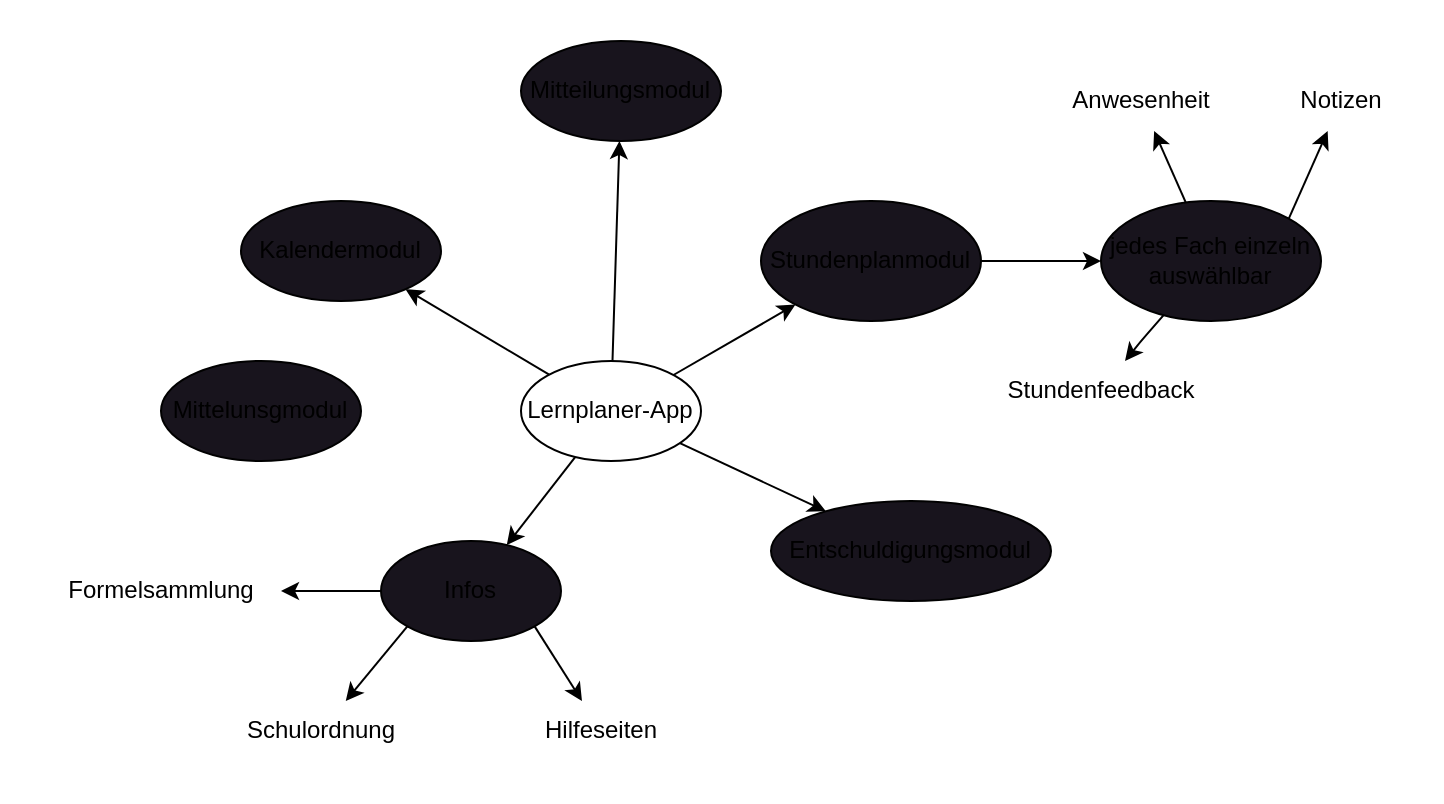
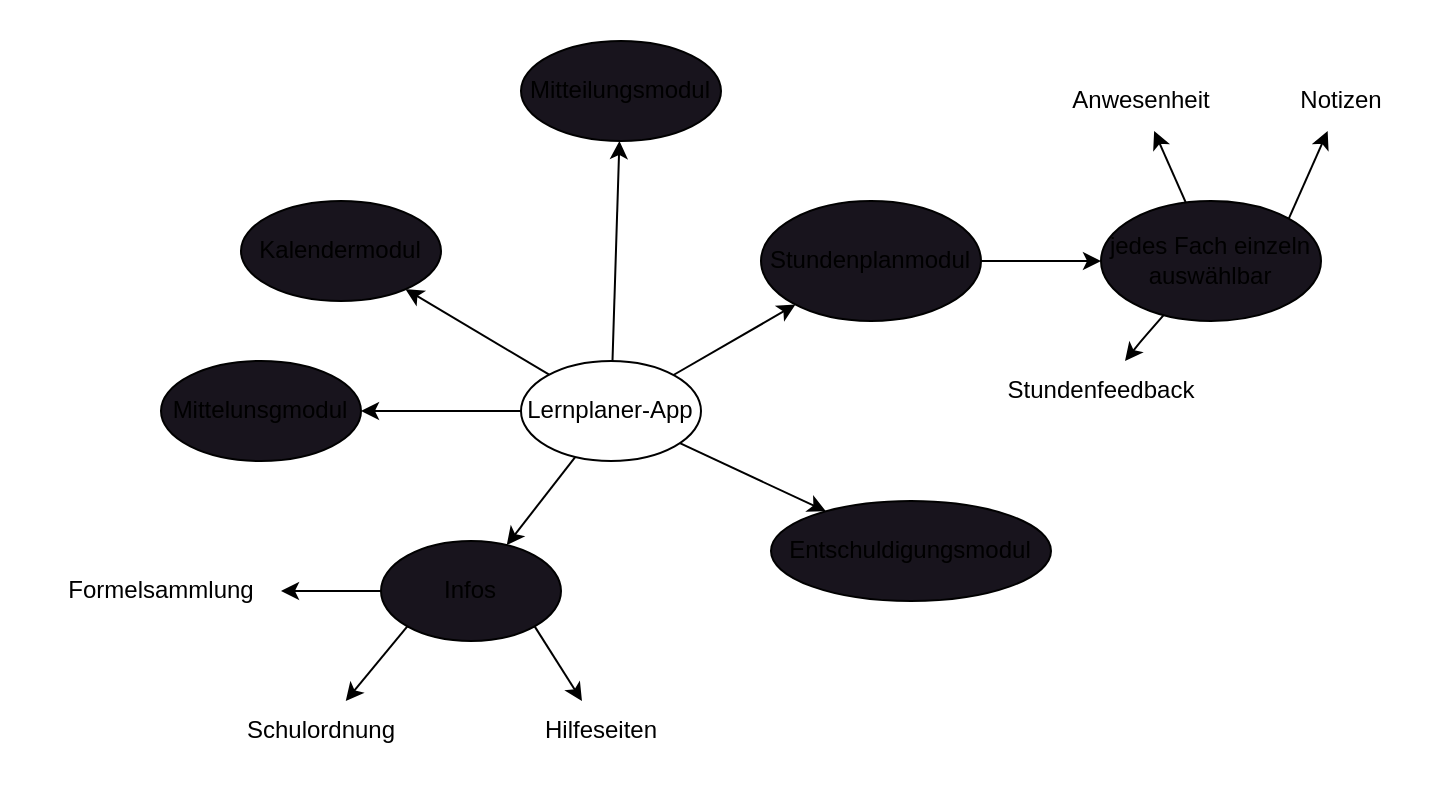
none -> (448, 411)
